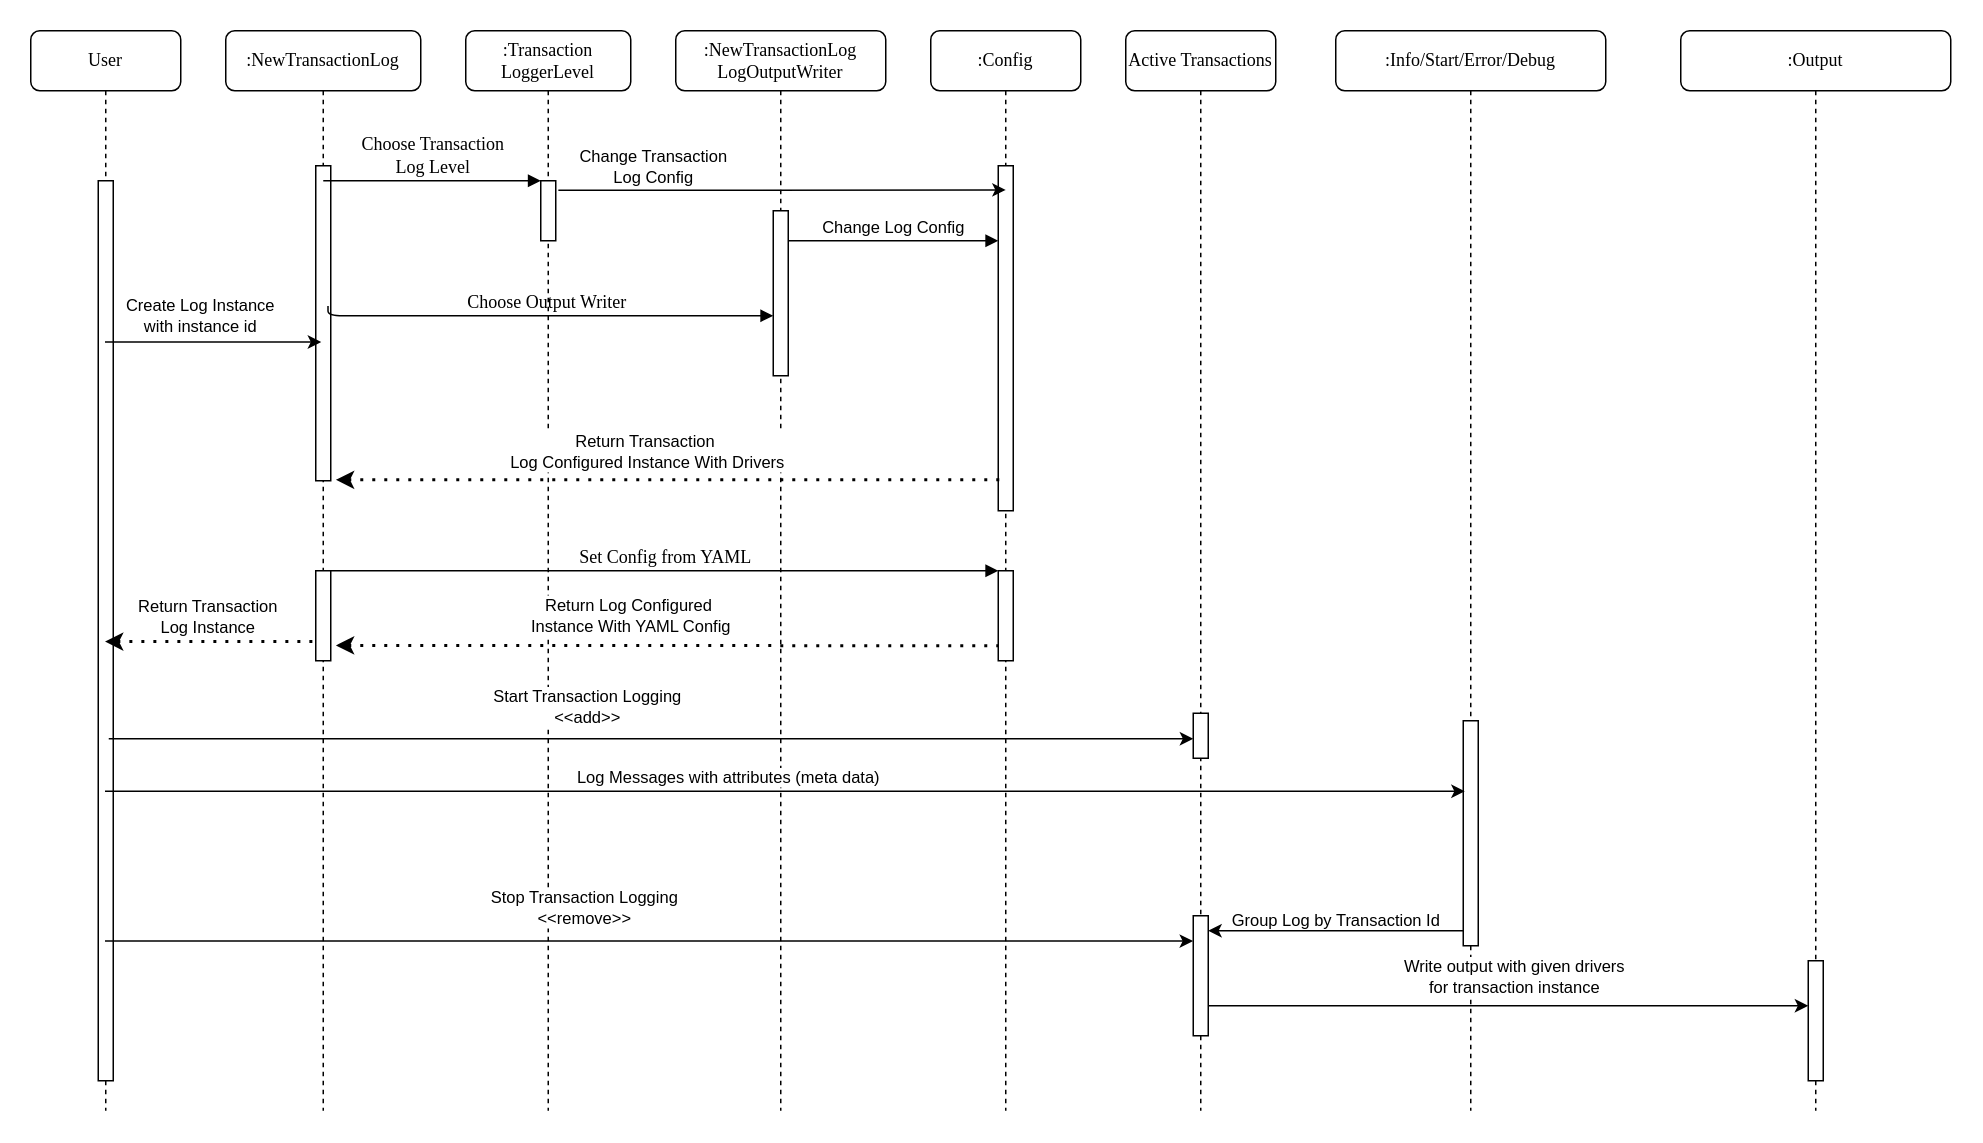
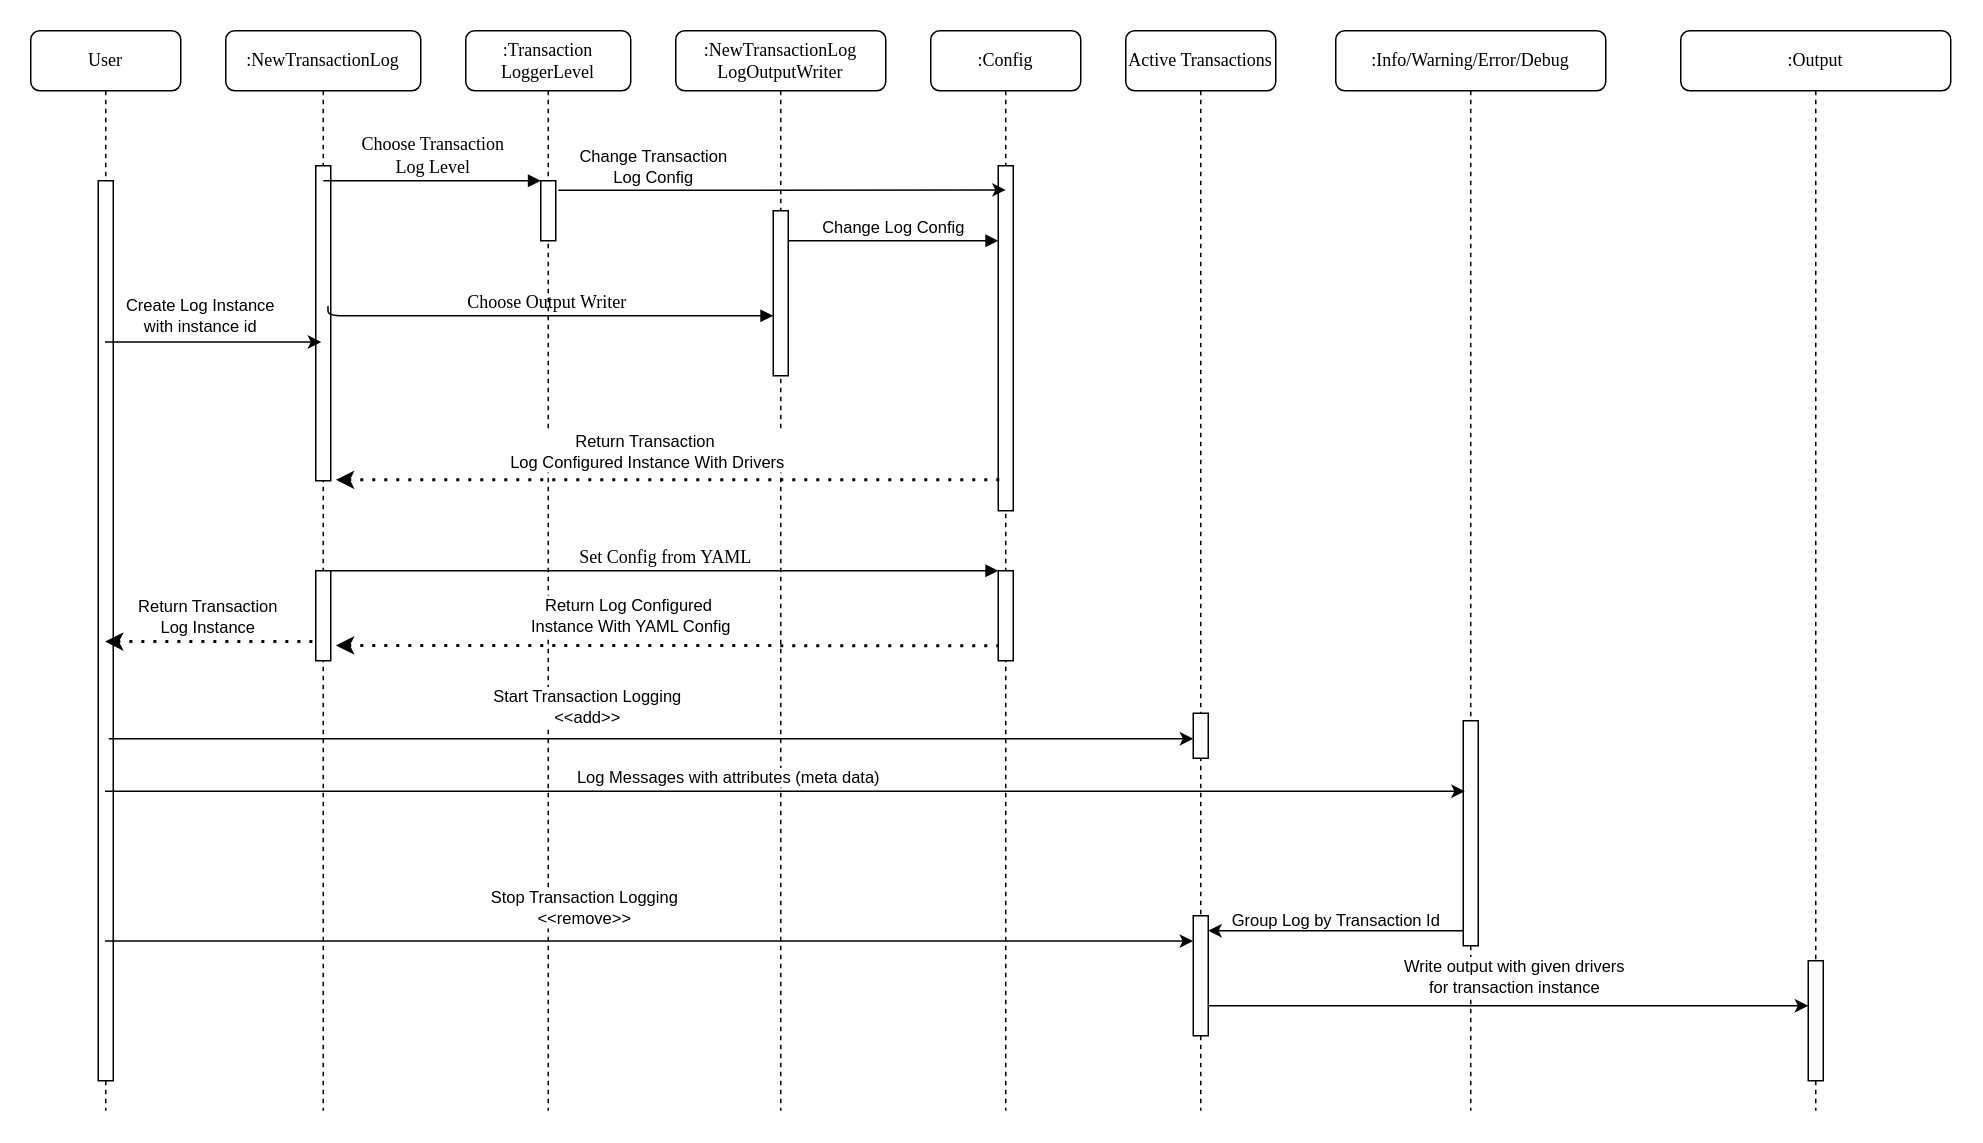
(1471, 61) -> (1471, 61)
